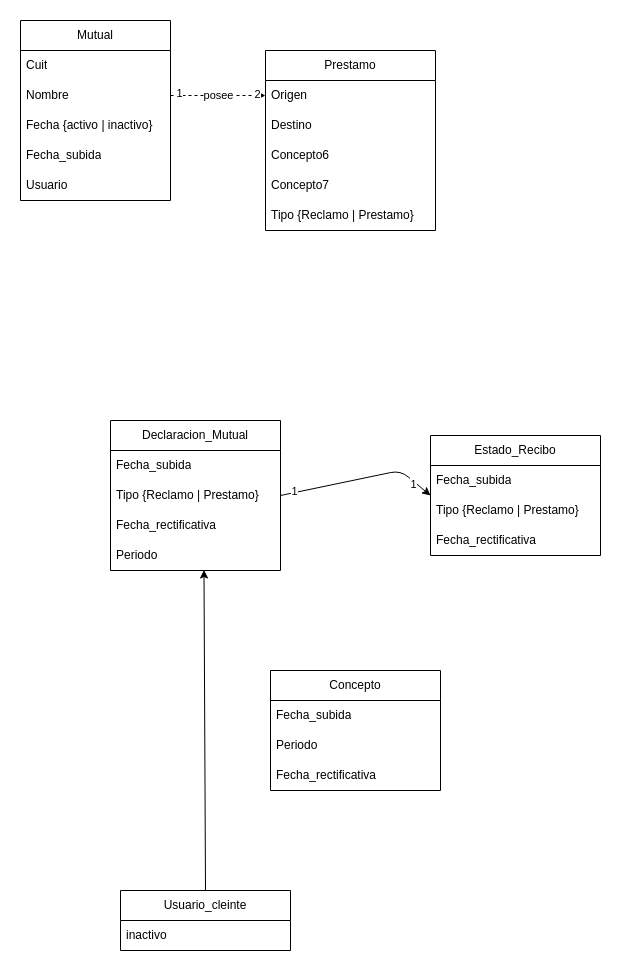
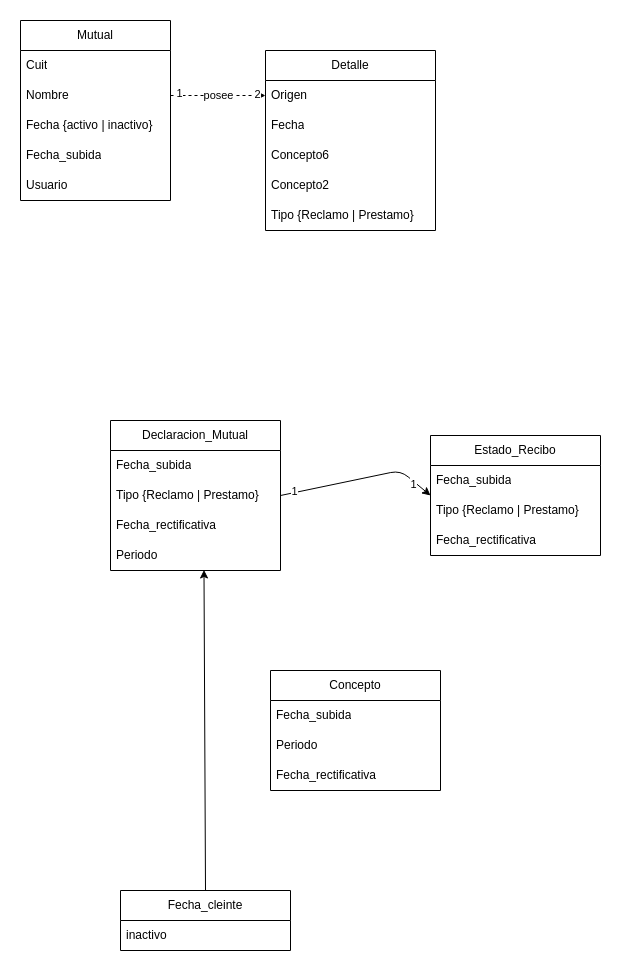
(351, 66) -> (351, 66)
(293, 126) -> (288, 126)
(302, 186) -> (302, 186)
(206, 906) -> (206, 906)
